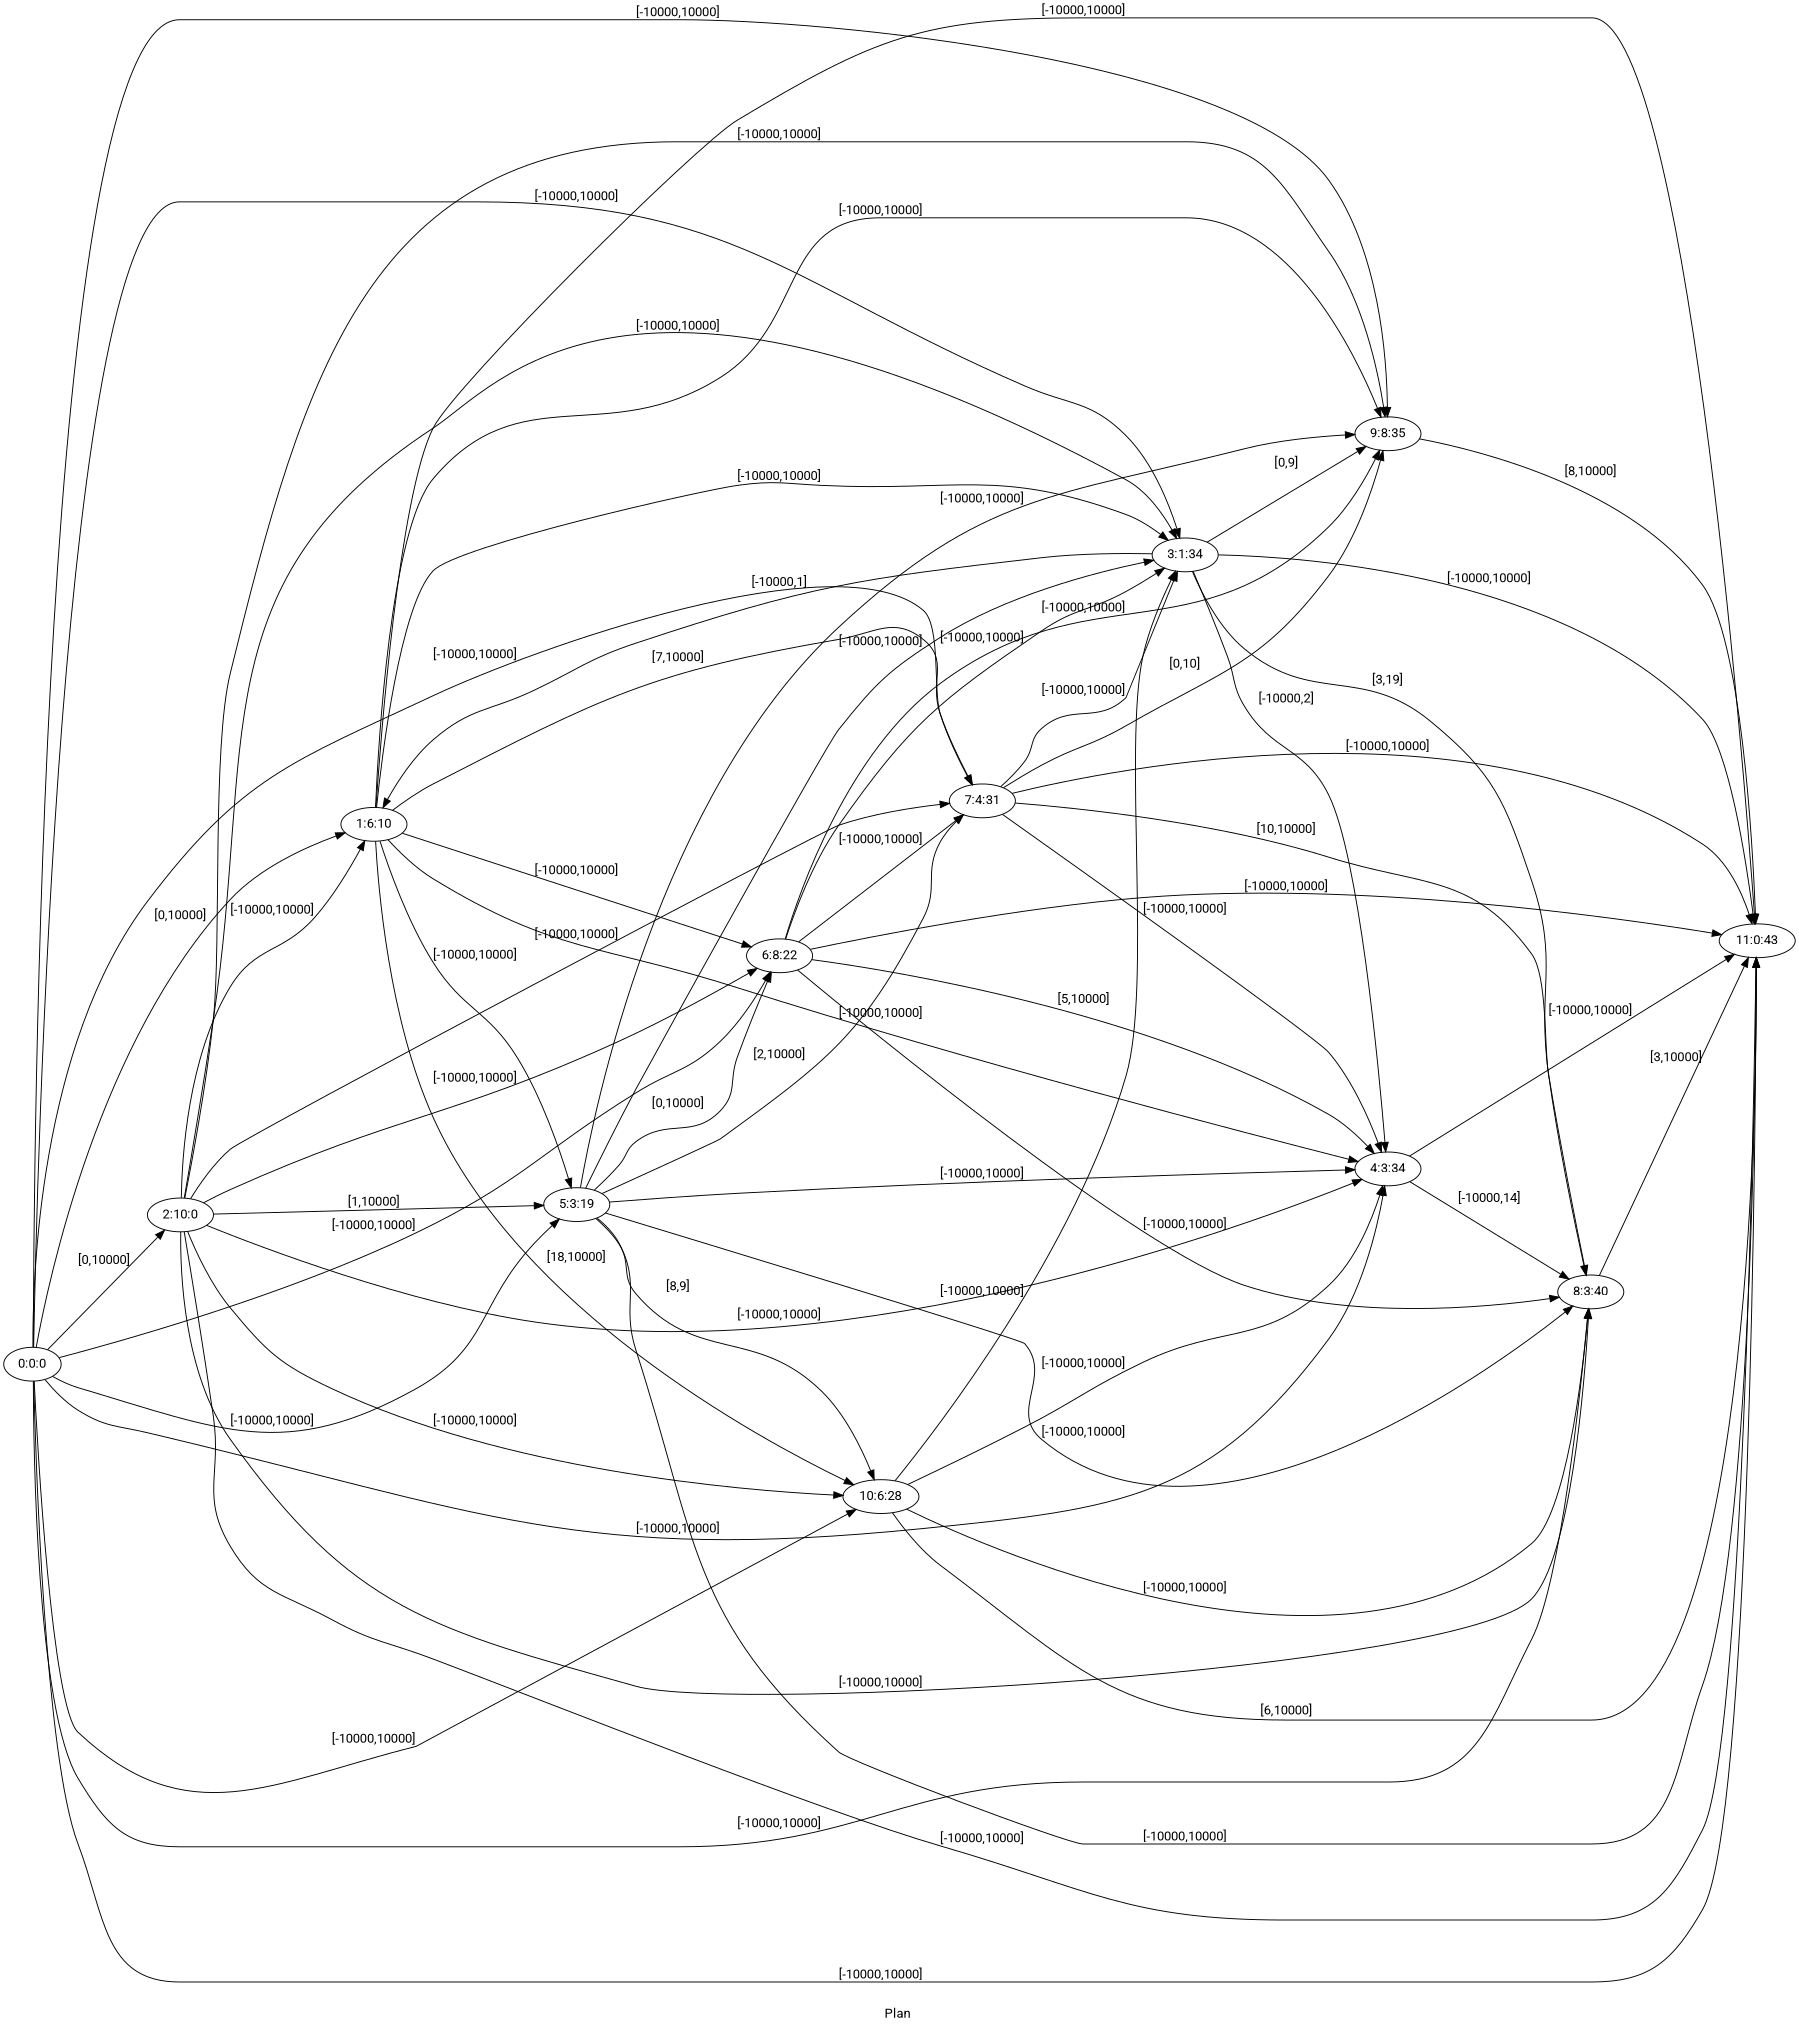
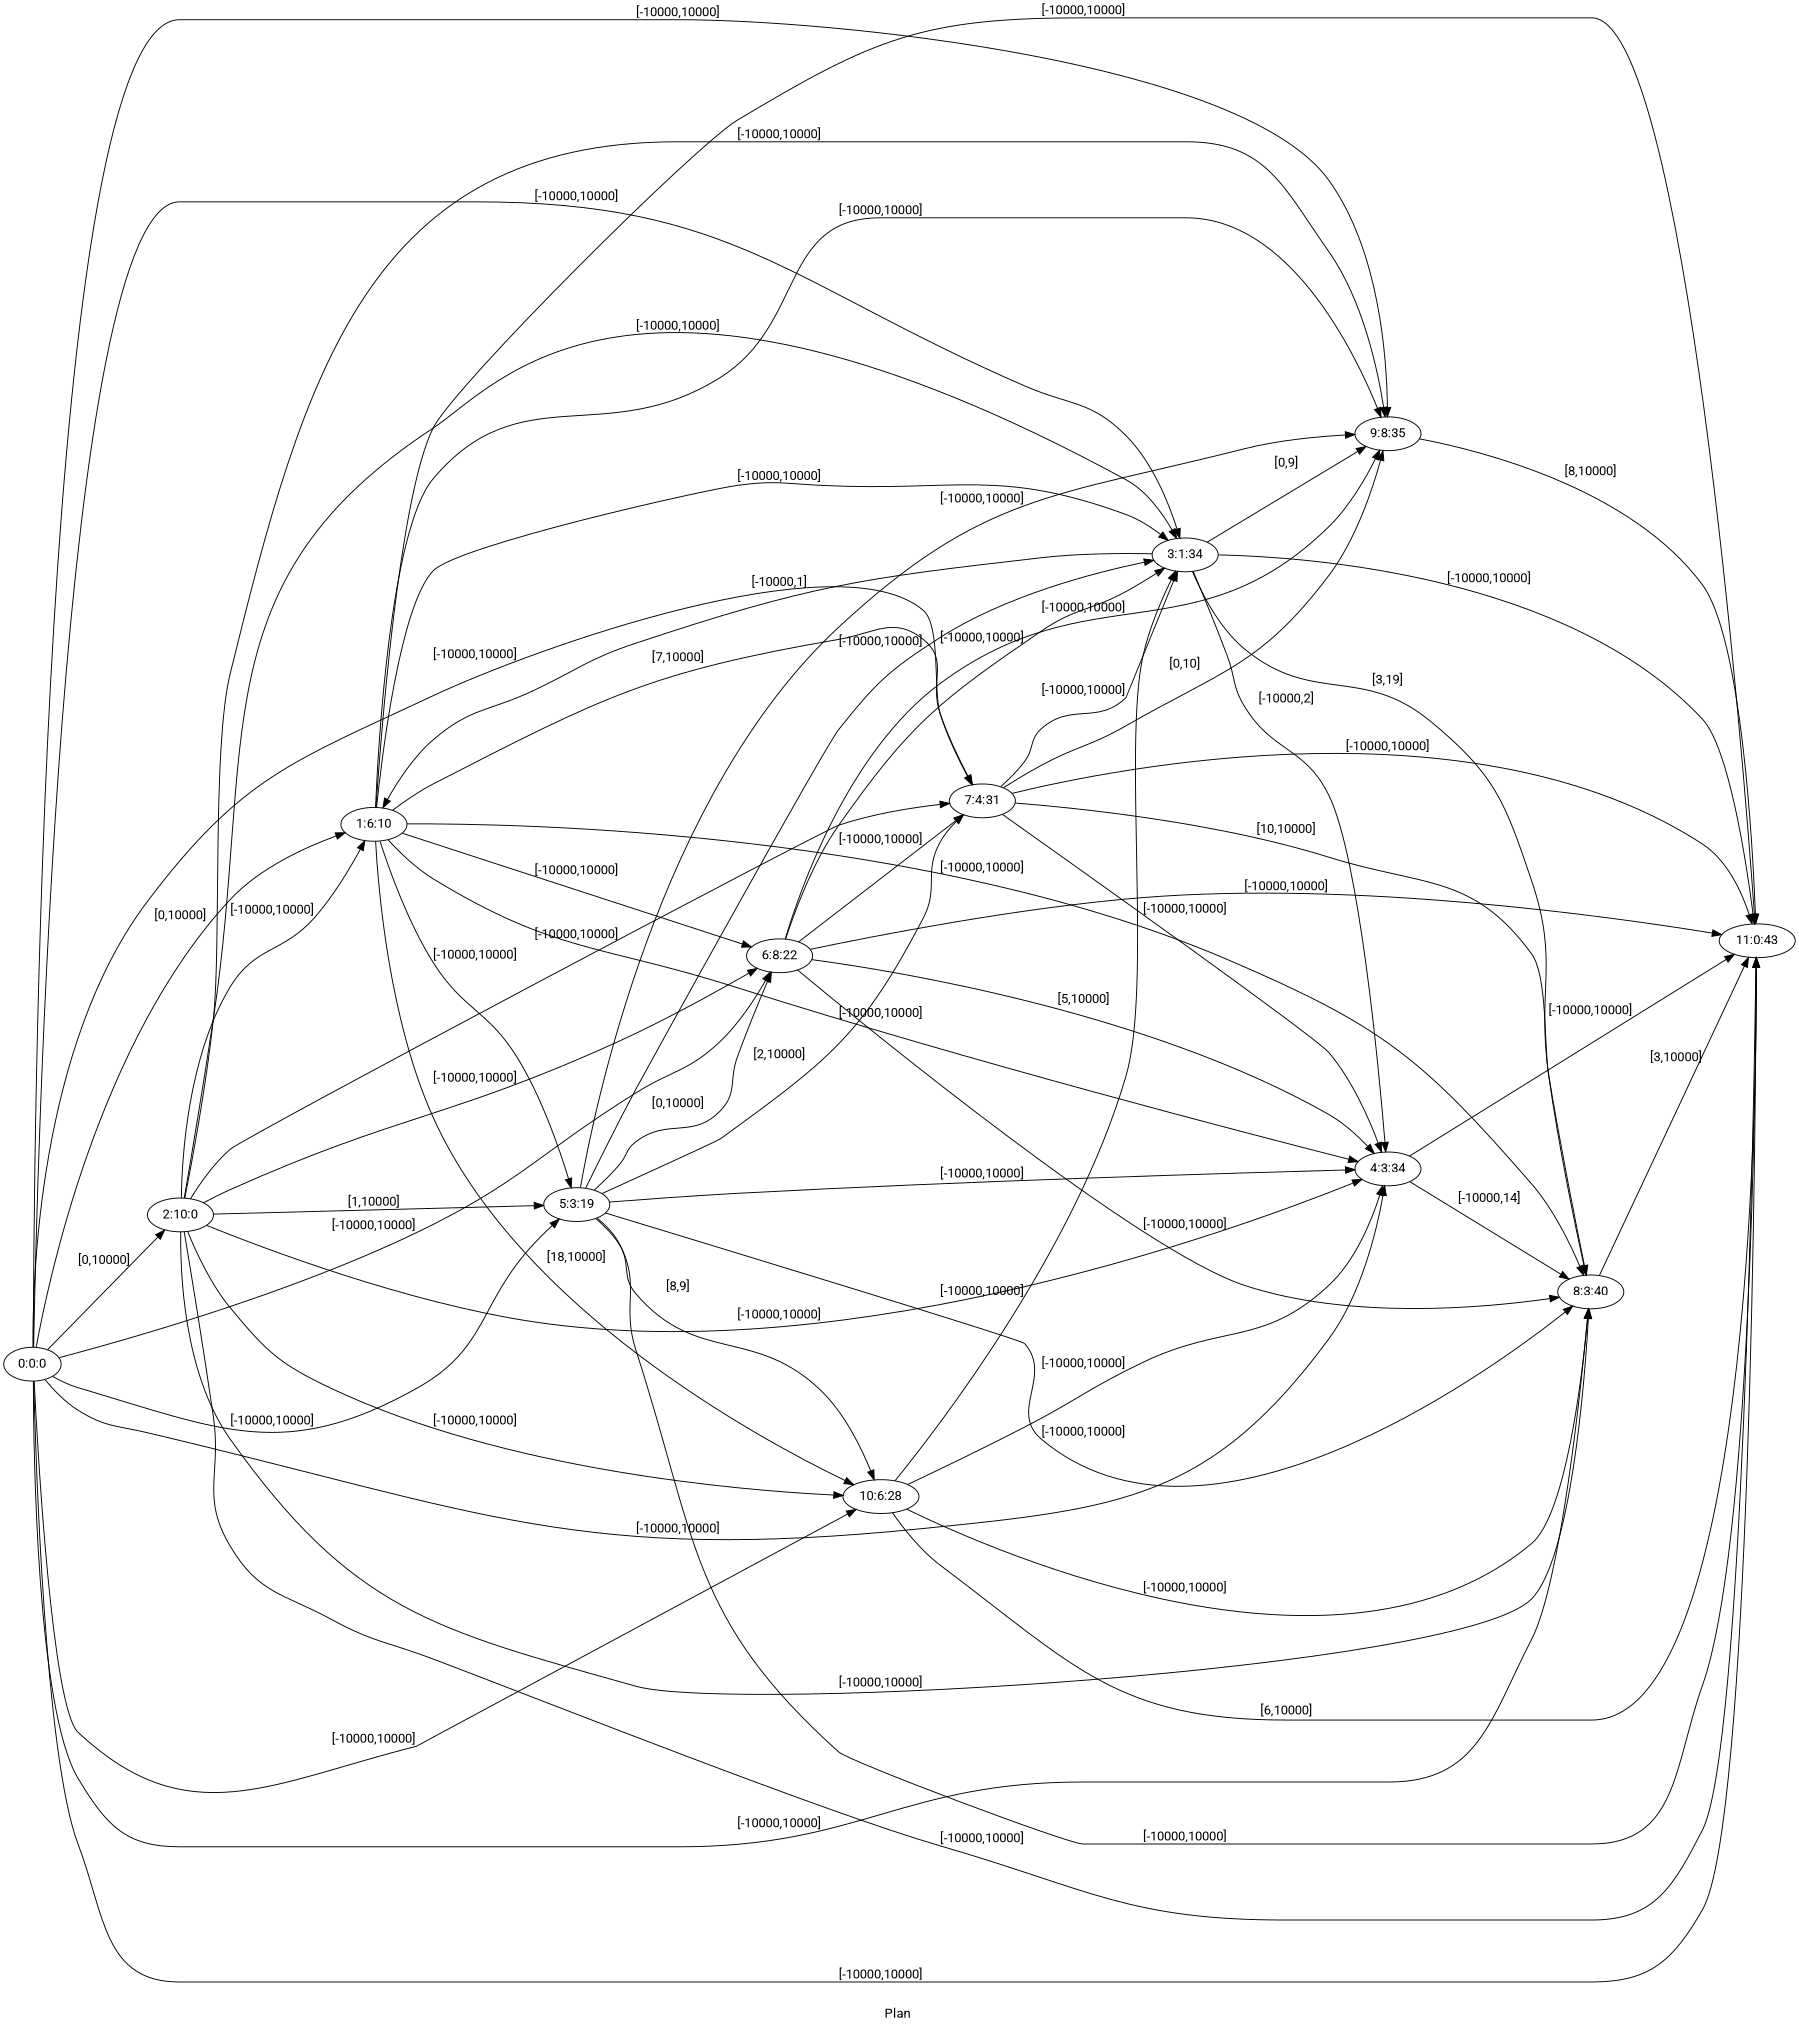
none -> (1026, 894)
